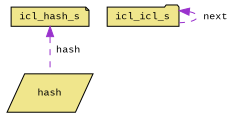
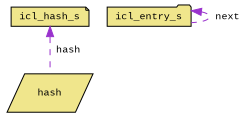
(143, 17) -> (149, 17)
